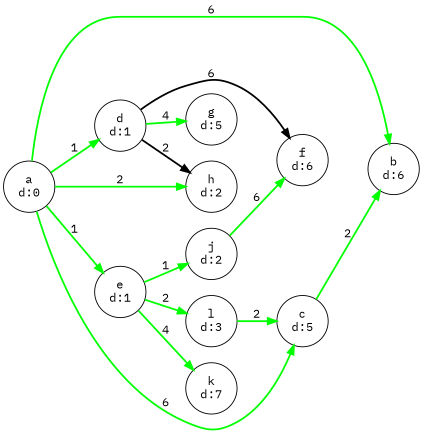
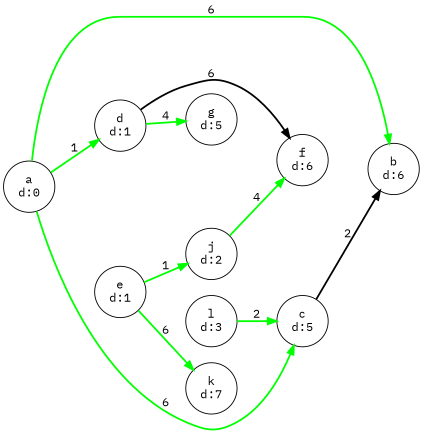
(211, 187) -> none
(257, 198) -> (257, 198)
(72, 236) -> none
(346, 249) -> (346, 249)
(162, 305) -> none
(166, 330) -> (166, 330)
